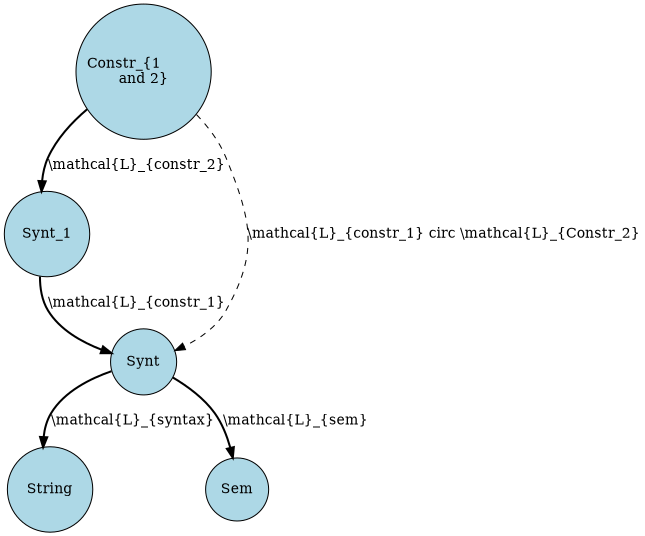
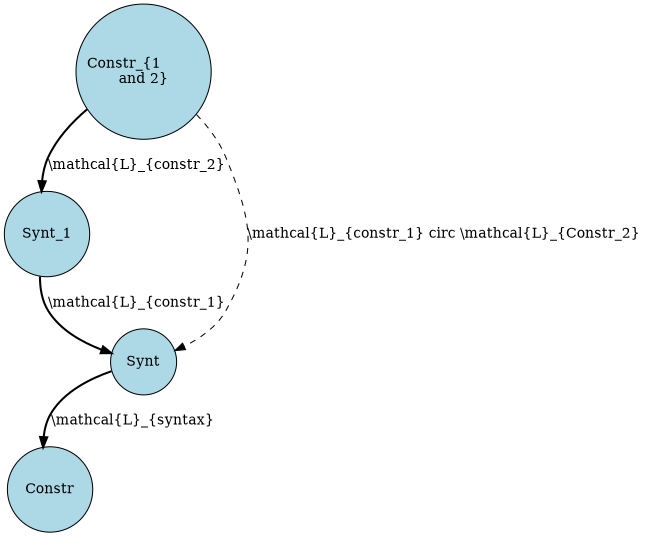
(50, 489) -> (50, 489)
(237, 489) -> none
